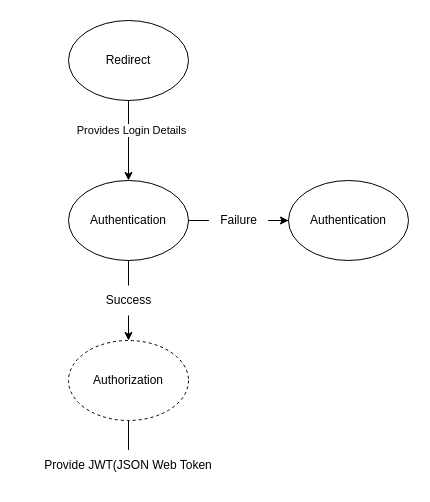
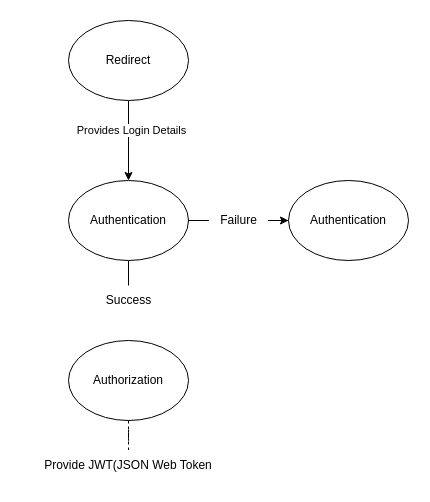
(129, 332) -> none
(129, 381) -> (129, 381)
(129, 426) -> (129, 426)
